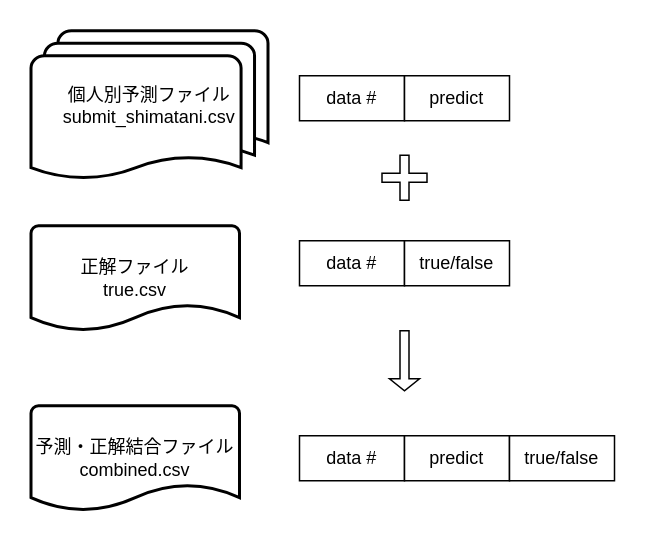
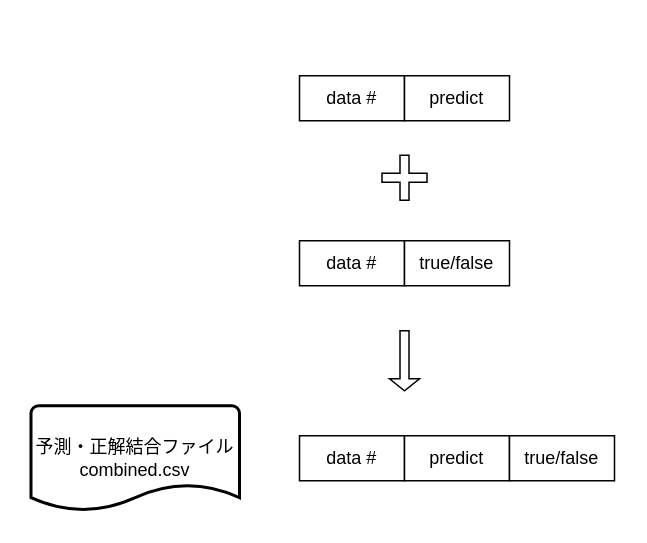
(149, 106) -> none
(135, 278) -> none
